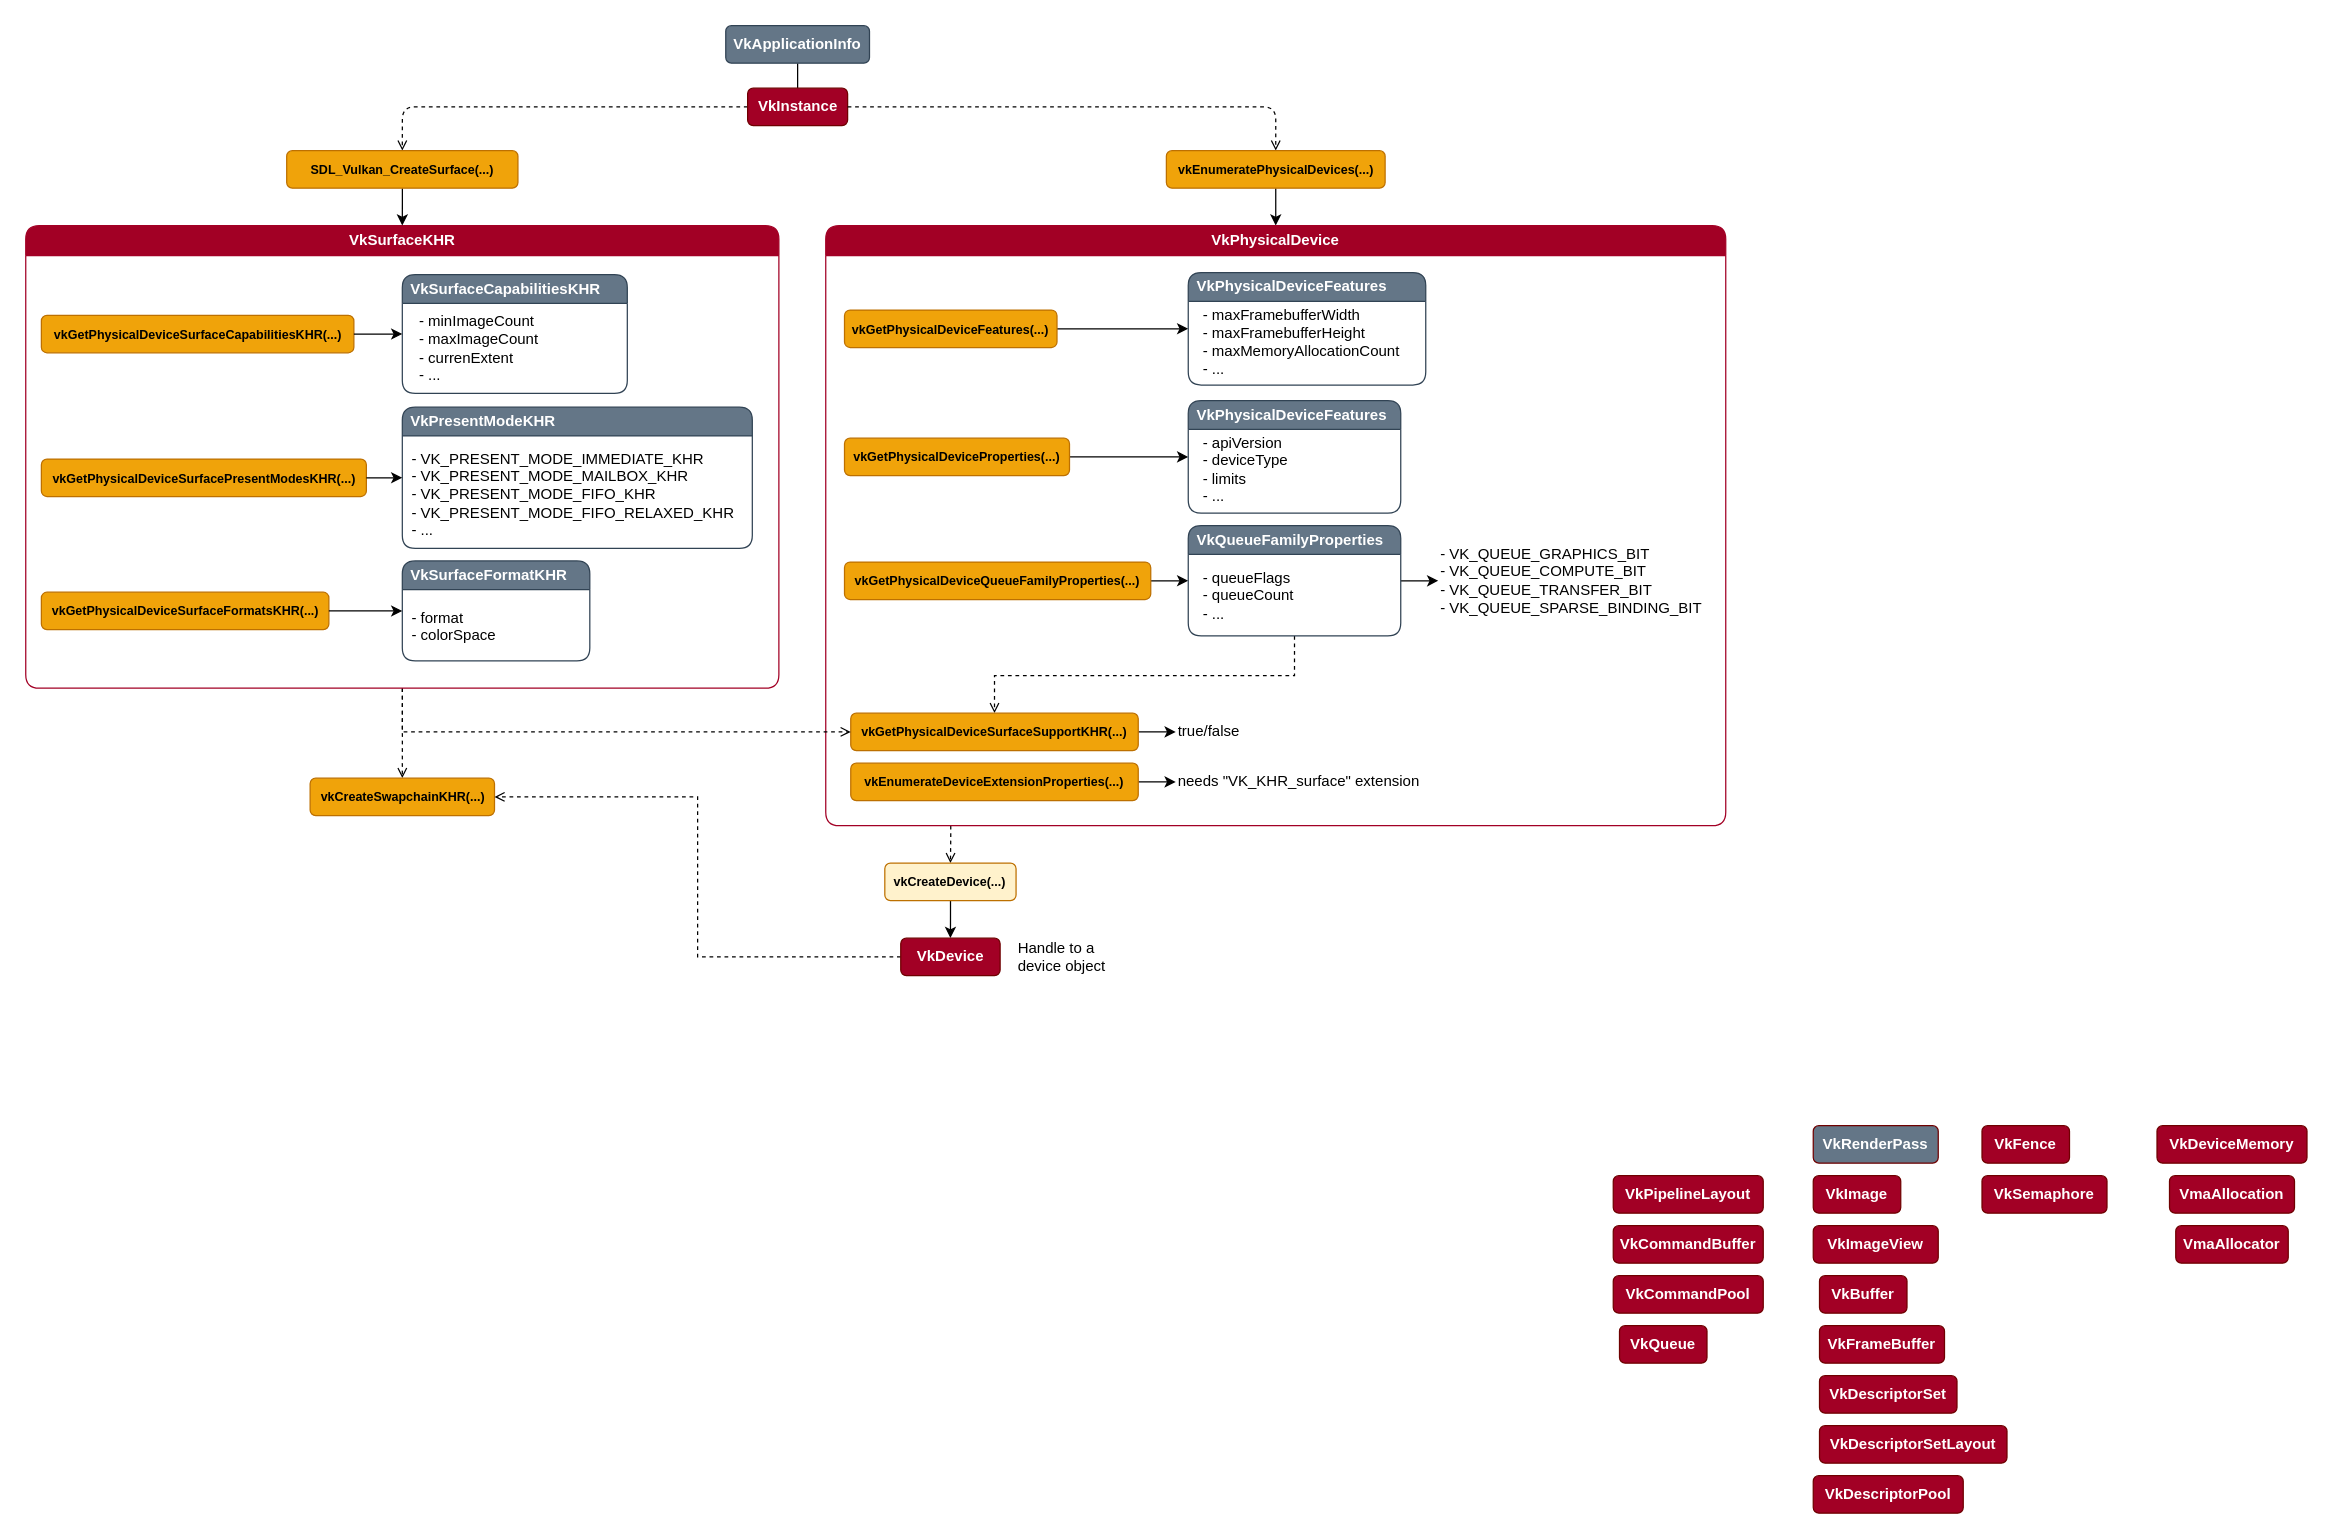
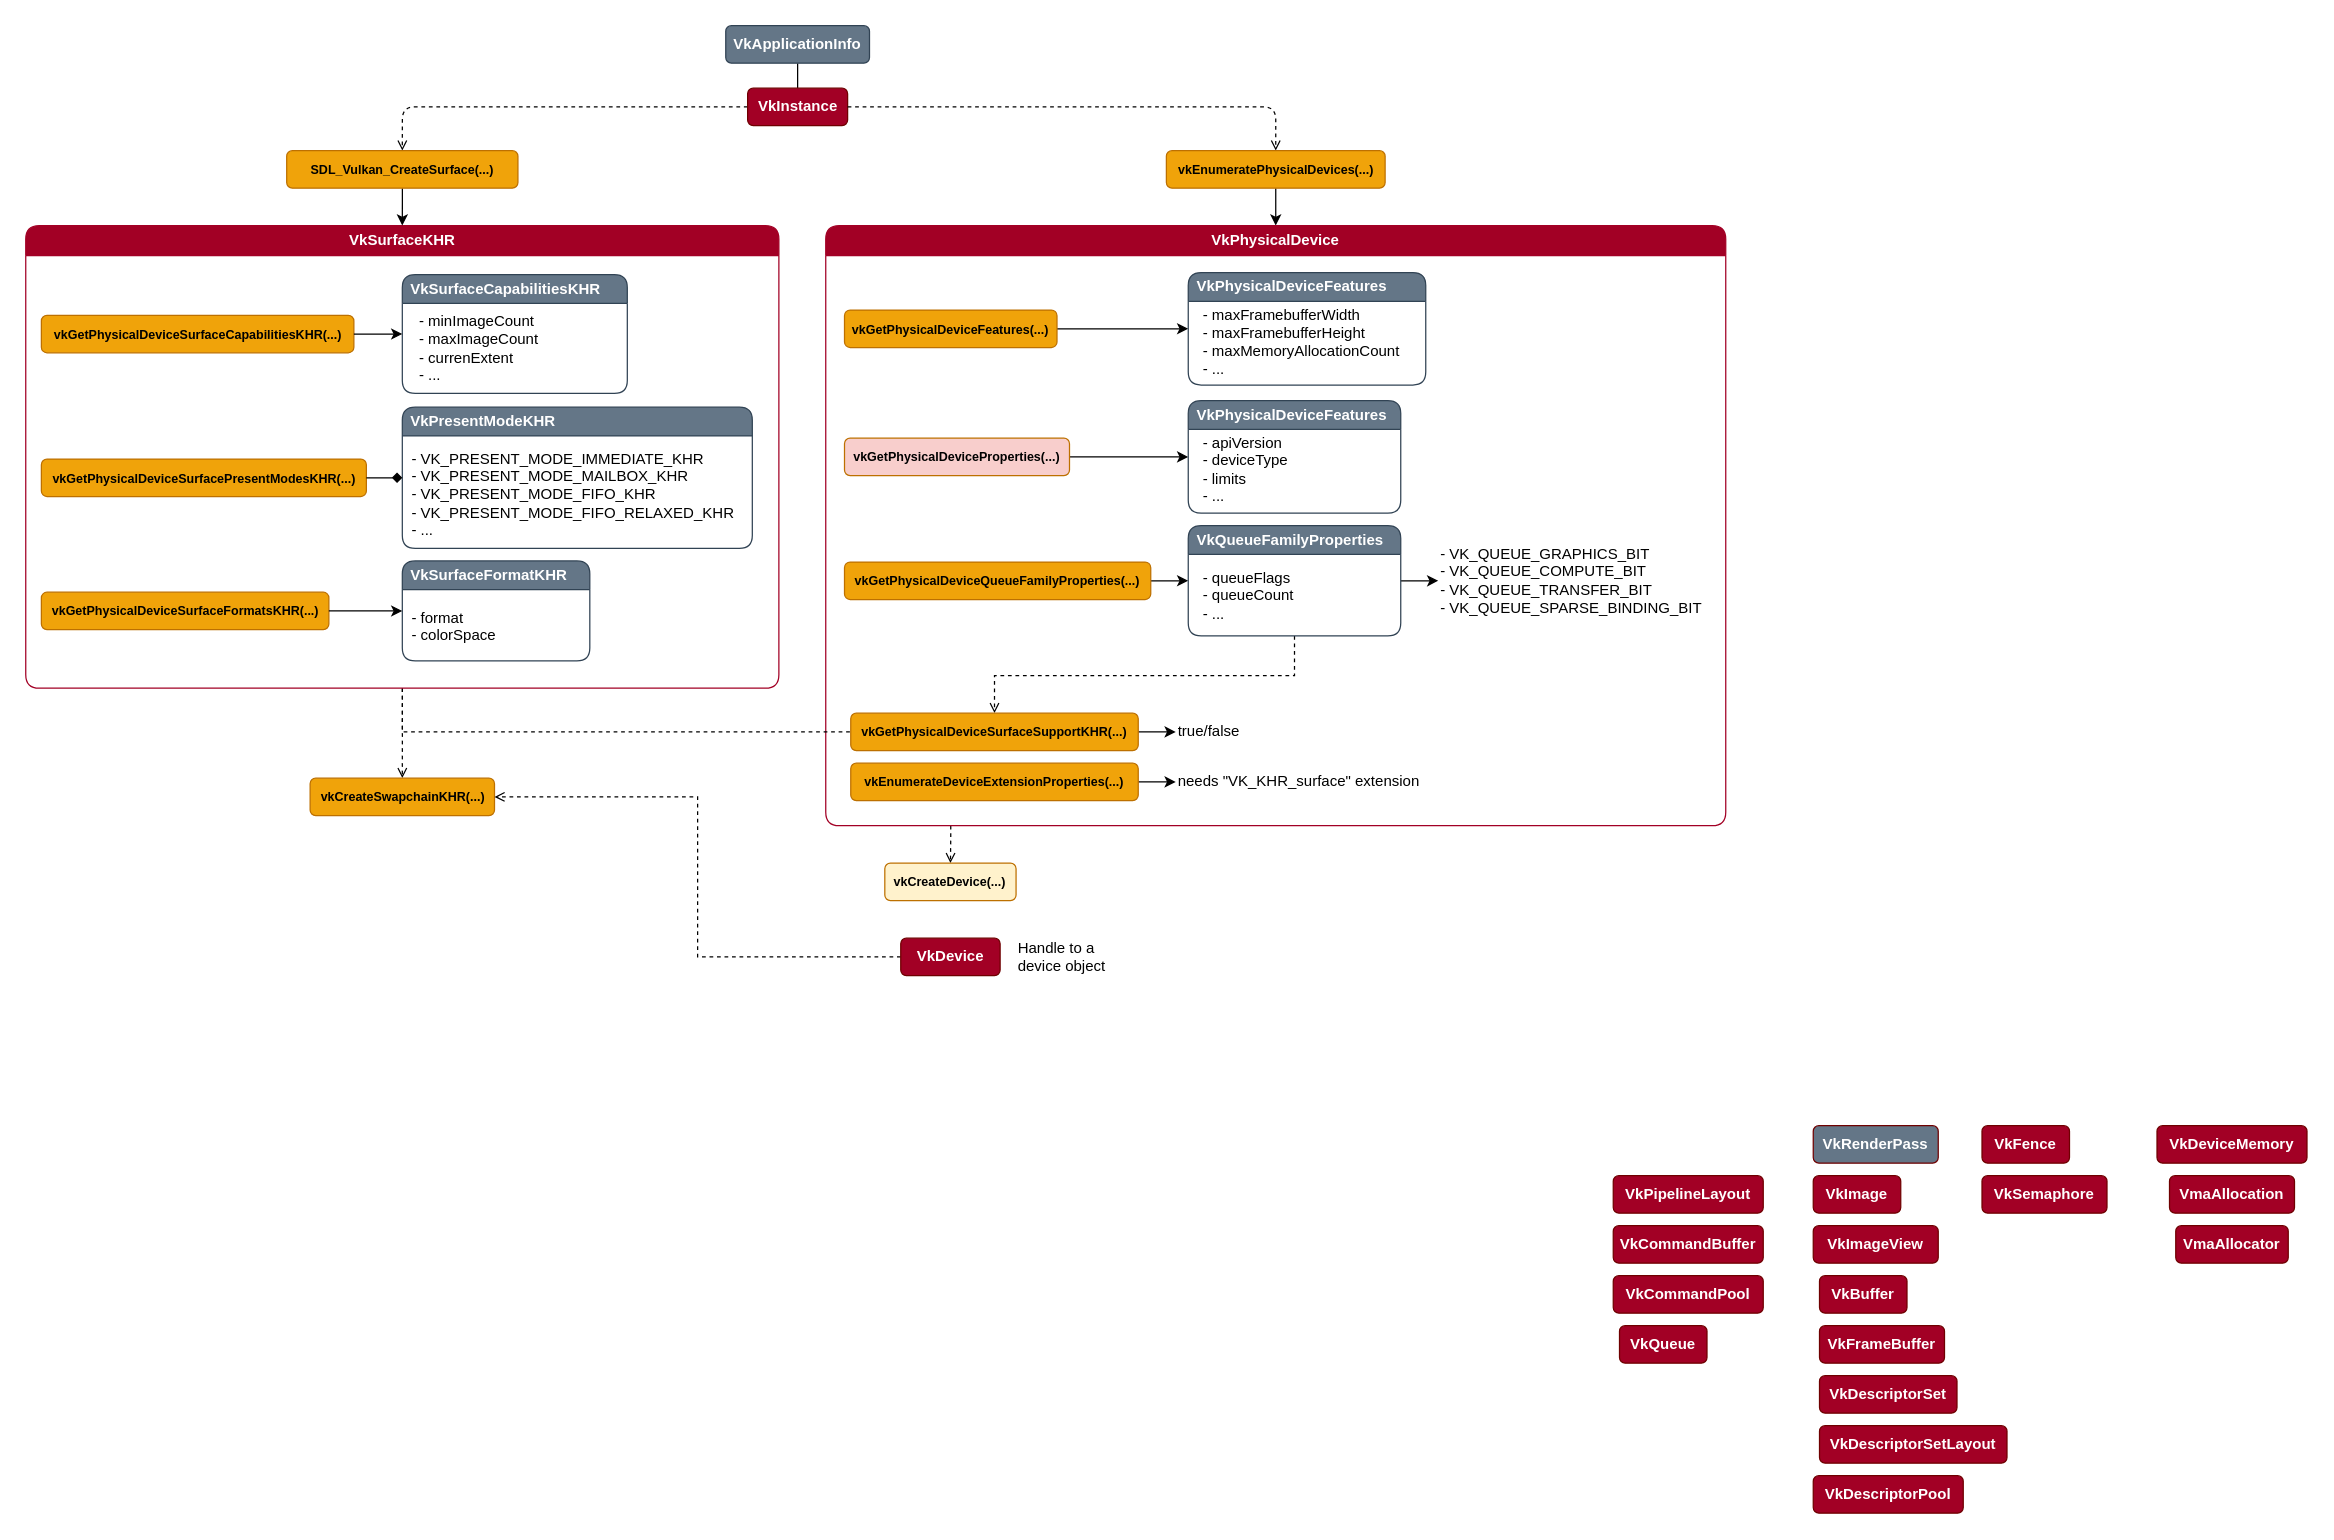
(957, 457) -> (957, 457)
(392, 478) -> (392, 478)
(844, 732) -> (845, 732)
(950, 924) -> none
